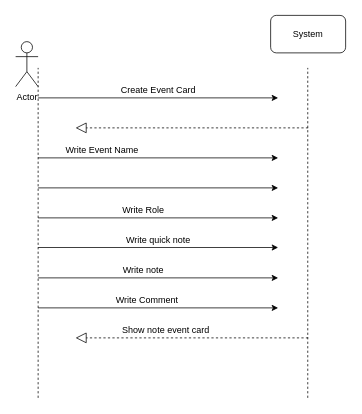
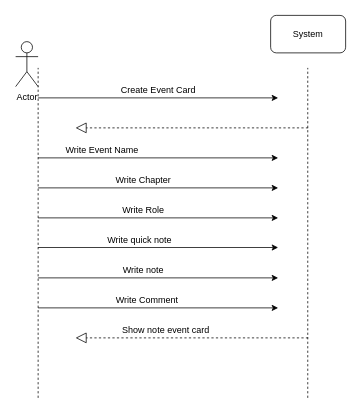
none -> (143, 180)
(158, 240) -> (139, 240)
